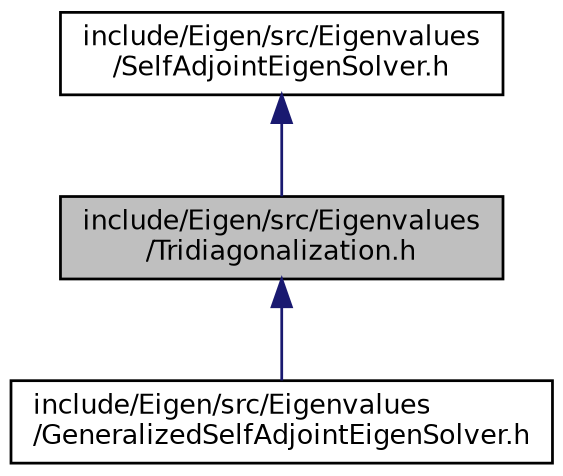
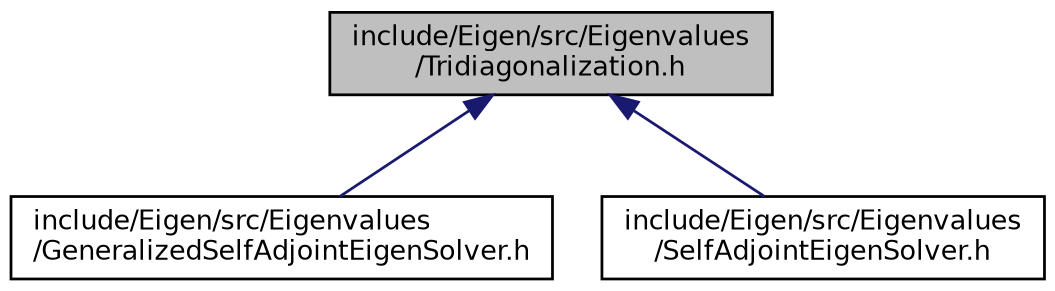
(282, 160) -> (699, 153)
